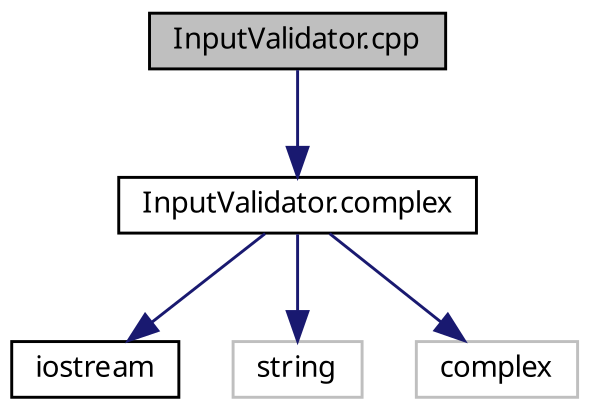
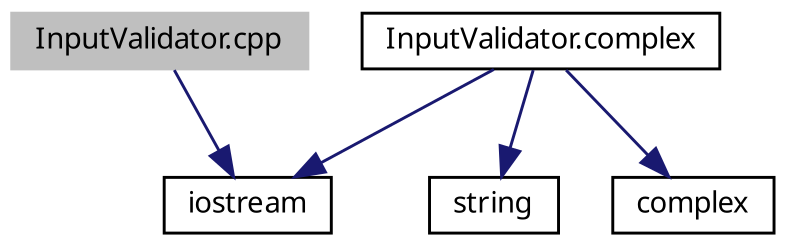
(298, 41) -> (160, 41)
(298, 108) -> (197, 111)
(298, 369) -> (494, 205)
(497, 369) -> (693, 205)
